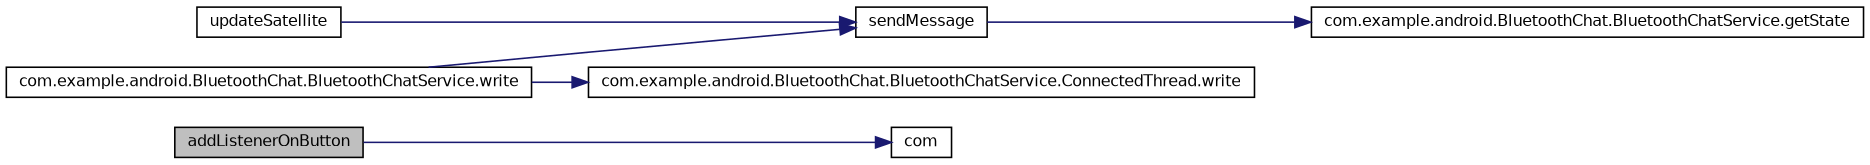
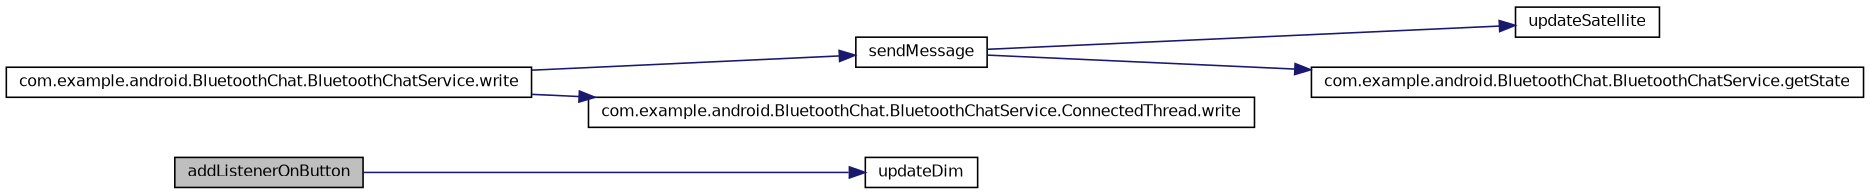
(590, 22) -> (1243, 38)
(921, 142) -> (921, 172)
